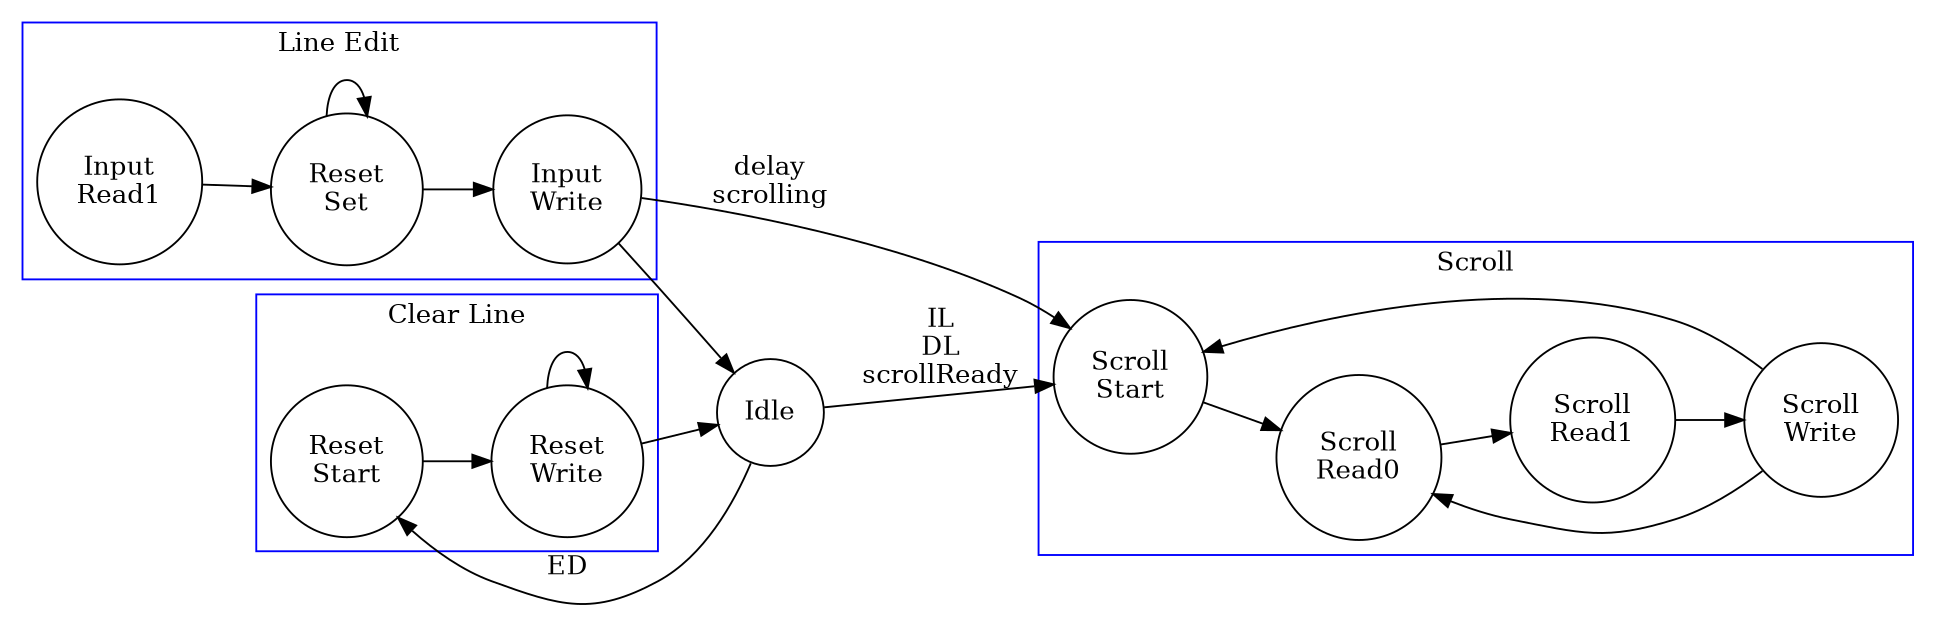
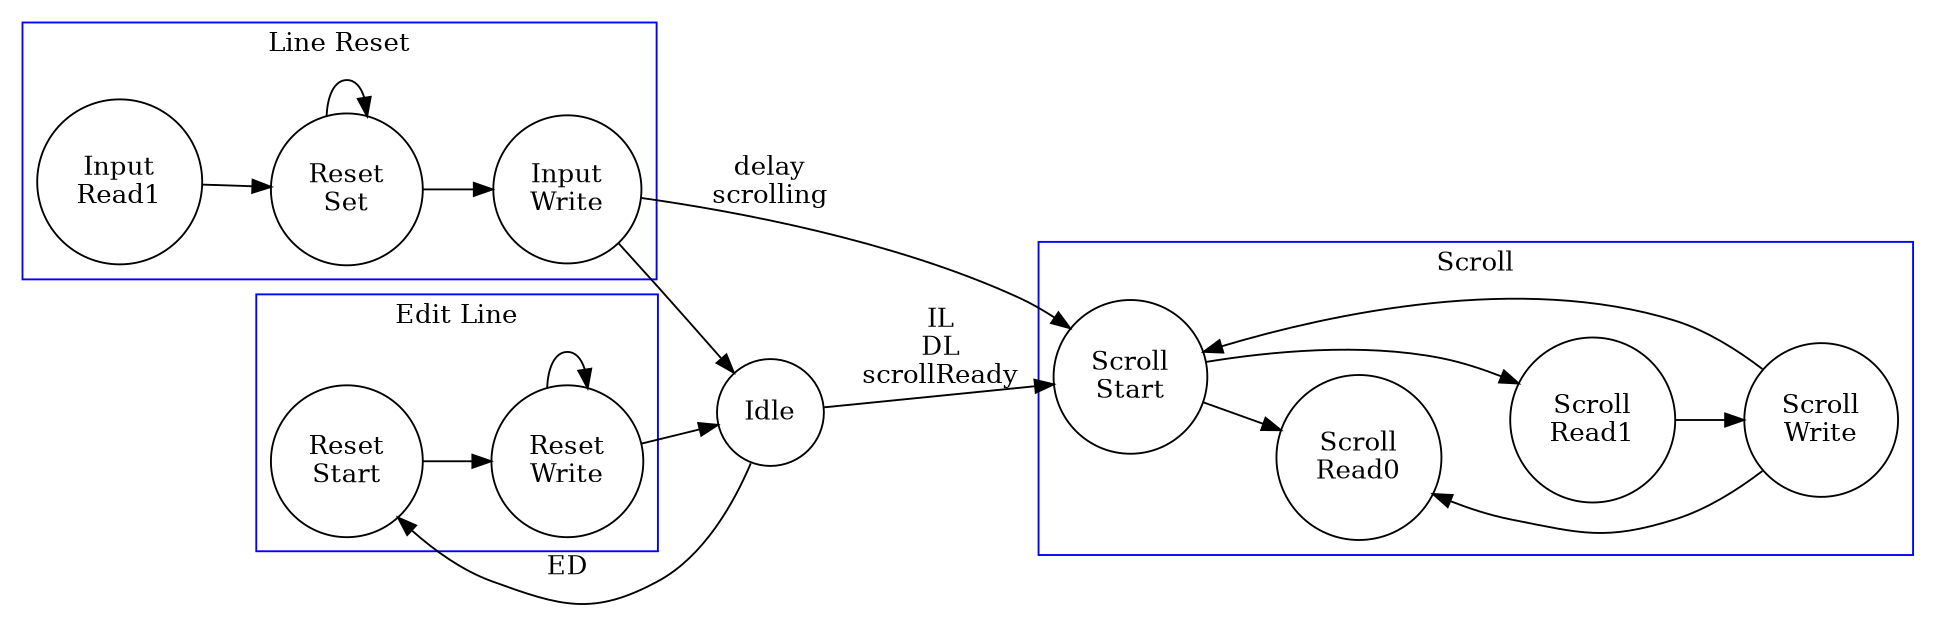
(340, 44) -> (340, 44)
(457, 316) -> (457, 316)
(1467, 440) -> (1355, 350)
